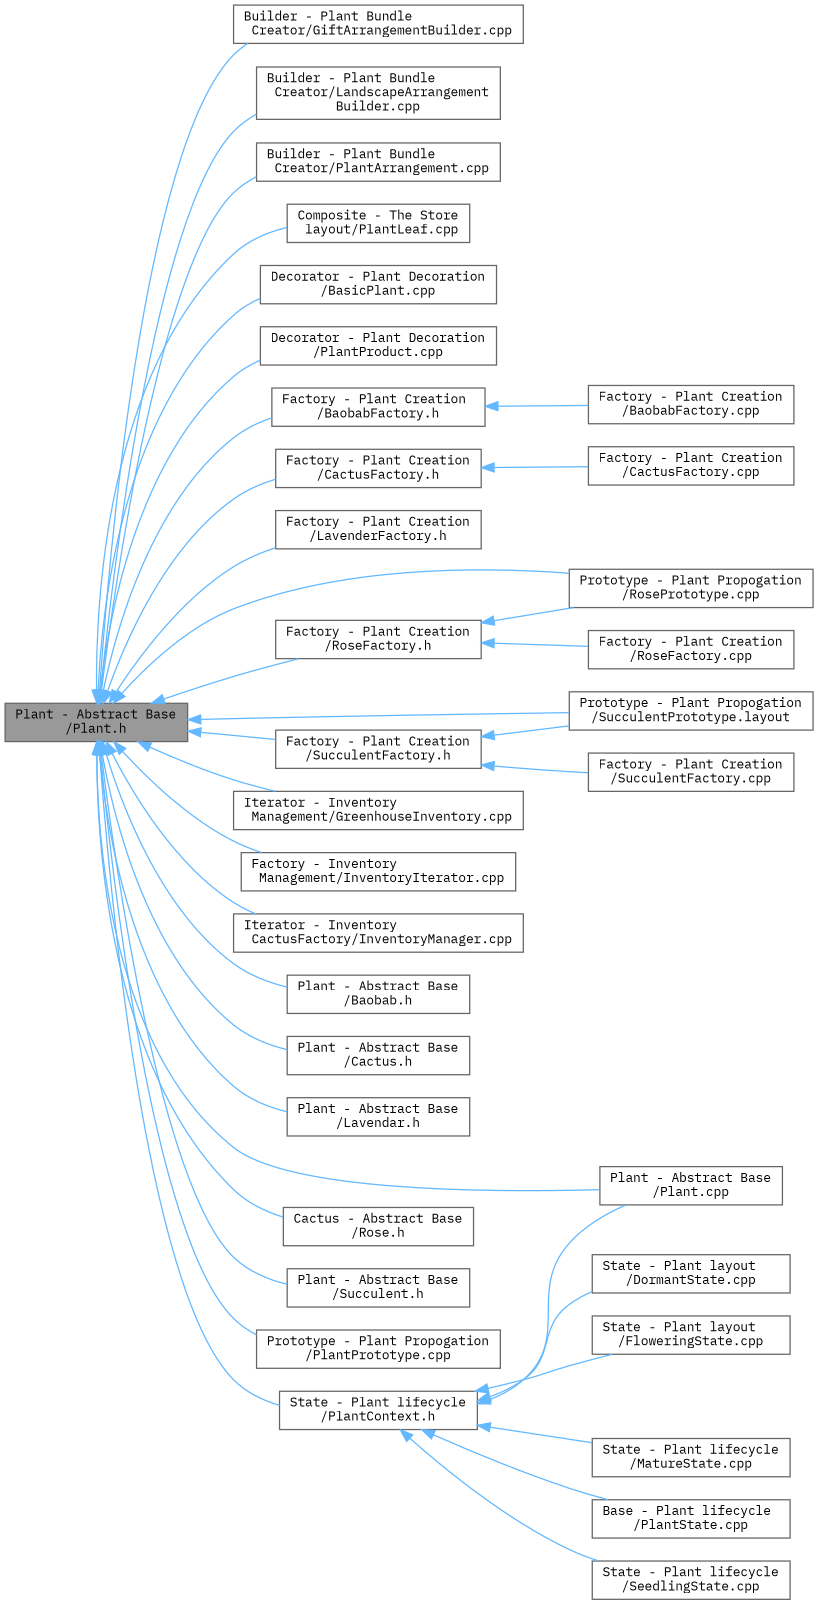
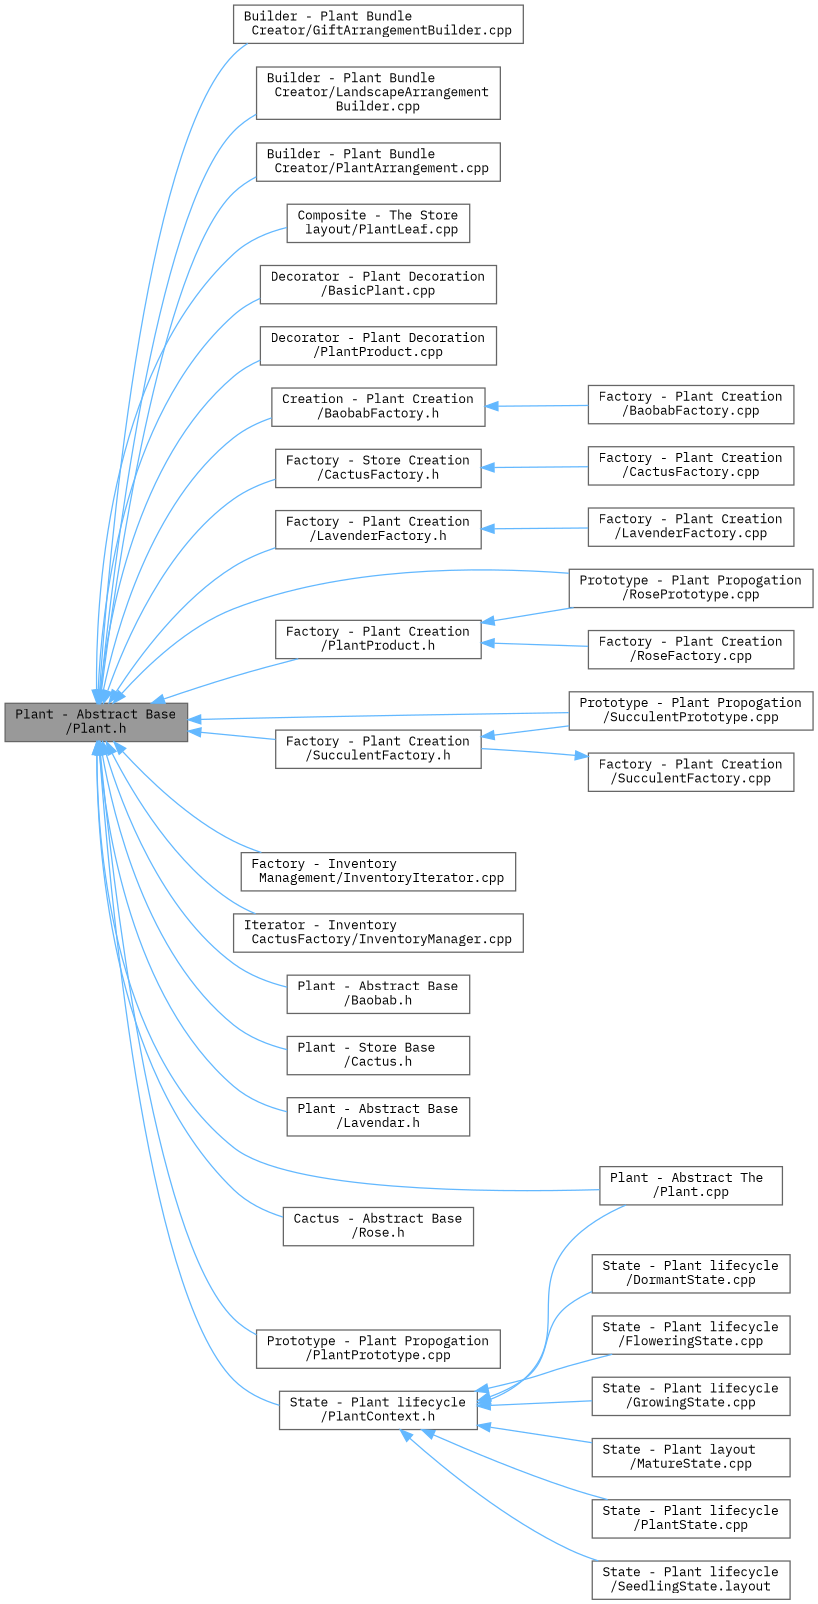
(378, 407) -> (378, 407)
(378, 468) -> (378, 468)
none -> (691, 527)
(378, 639) -> (378, 639)
(691, 711) -> (691, 711)
(541, 770) -> (528, 752)
(378, 811) -> none
(378, 1056) -> (378, 1056)
(691, 1186) -> (691, 1186)
(691, 1274) -> (691, 1274)
(378, 1288) -> none
(691, 1335) -> (691, 1335)
none -> (691, 1396)
(691, 1458) -> (691, 1458)
(691, 1519) -> (691, 1519)
(691, 1580) -> (691, 1580)
